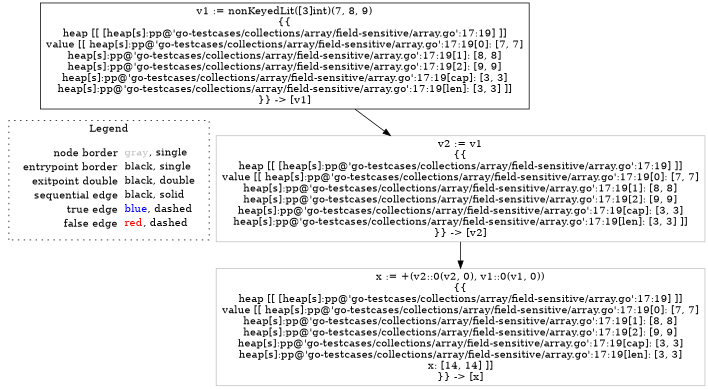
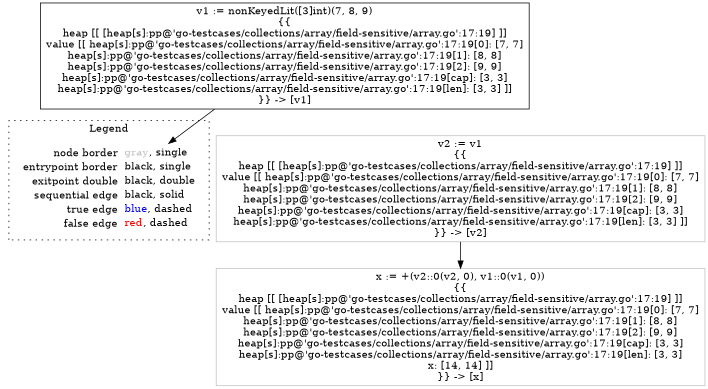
(370, 120) -> (193, 125)
